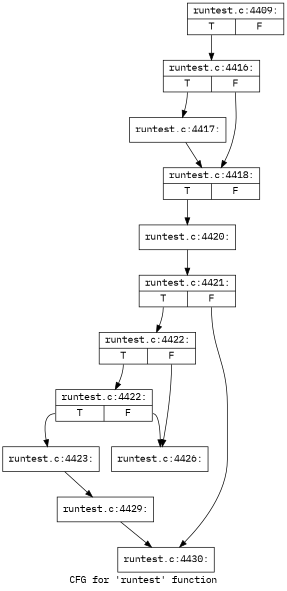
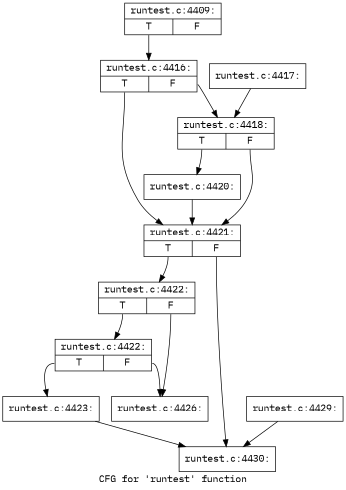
(187, 102) -> (123, 162)
none -> (251, 189)
(76, 482) -> (137, 433)
